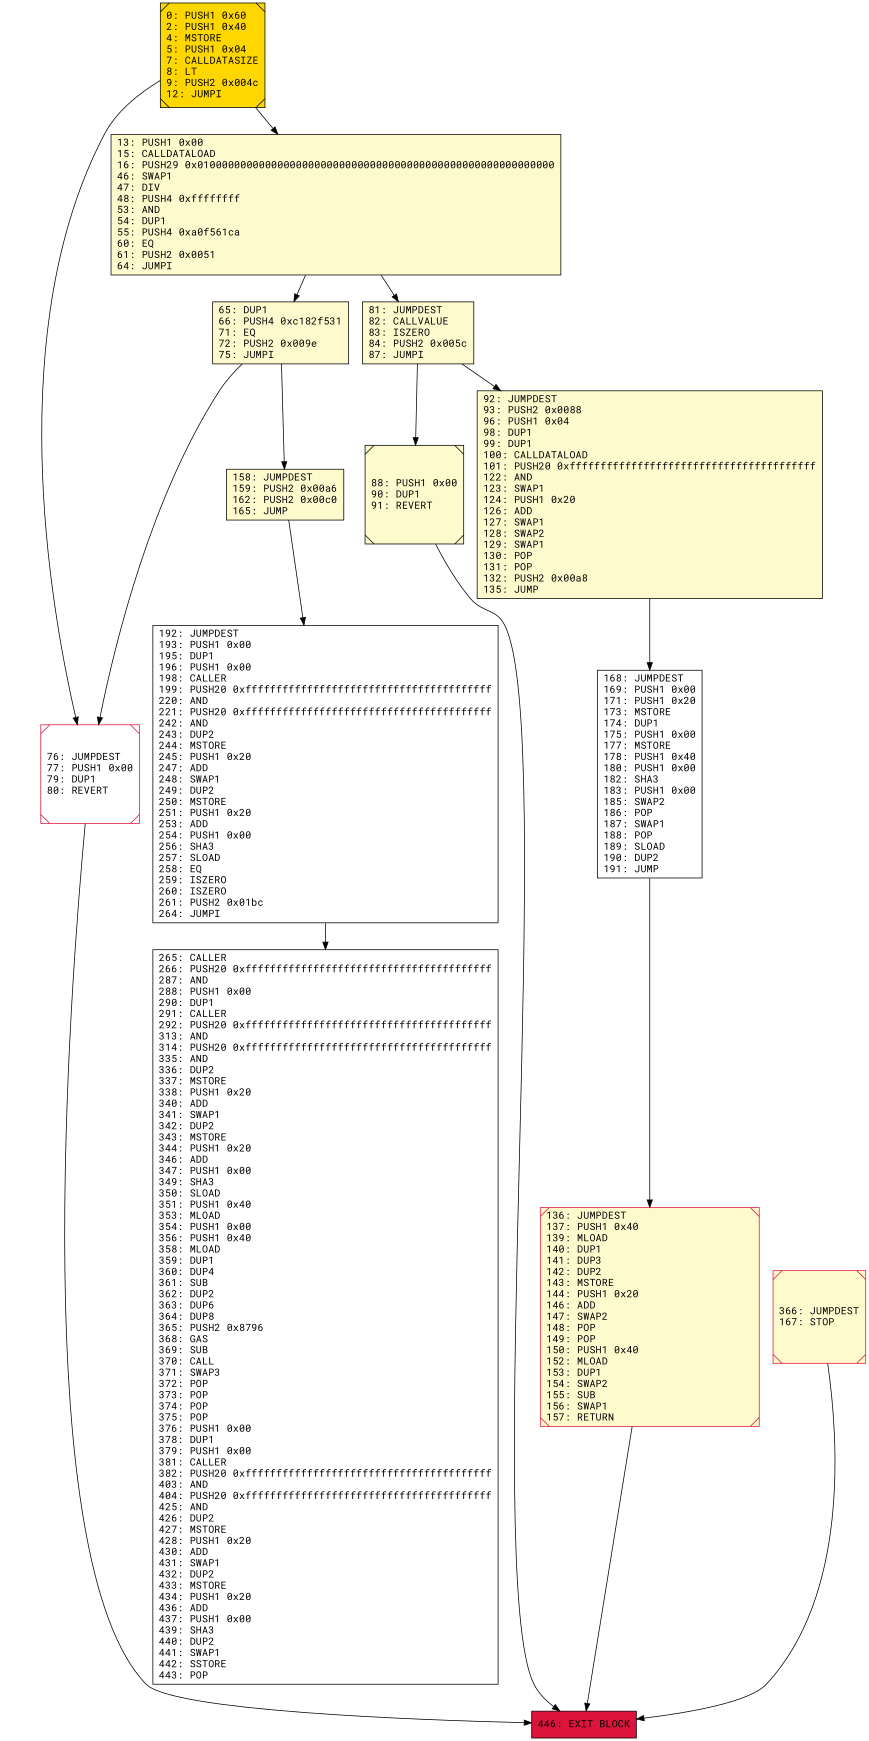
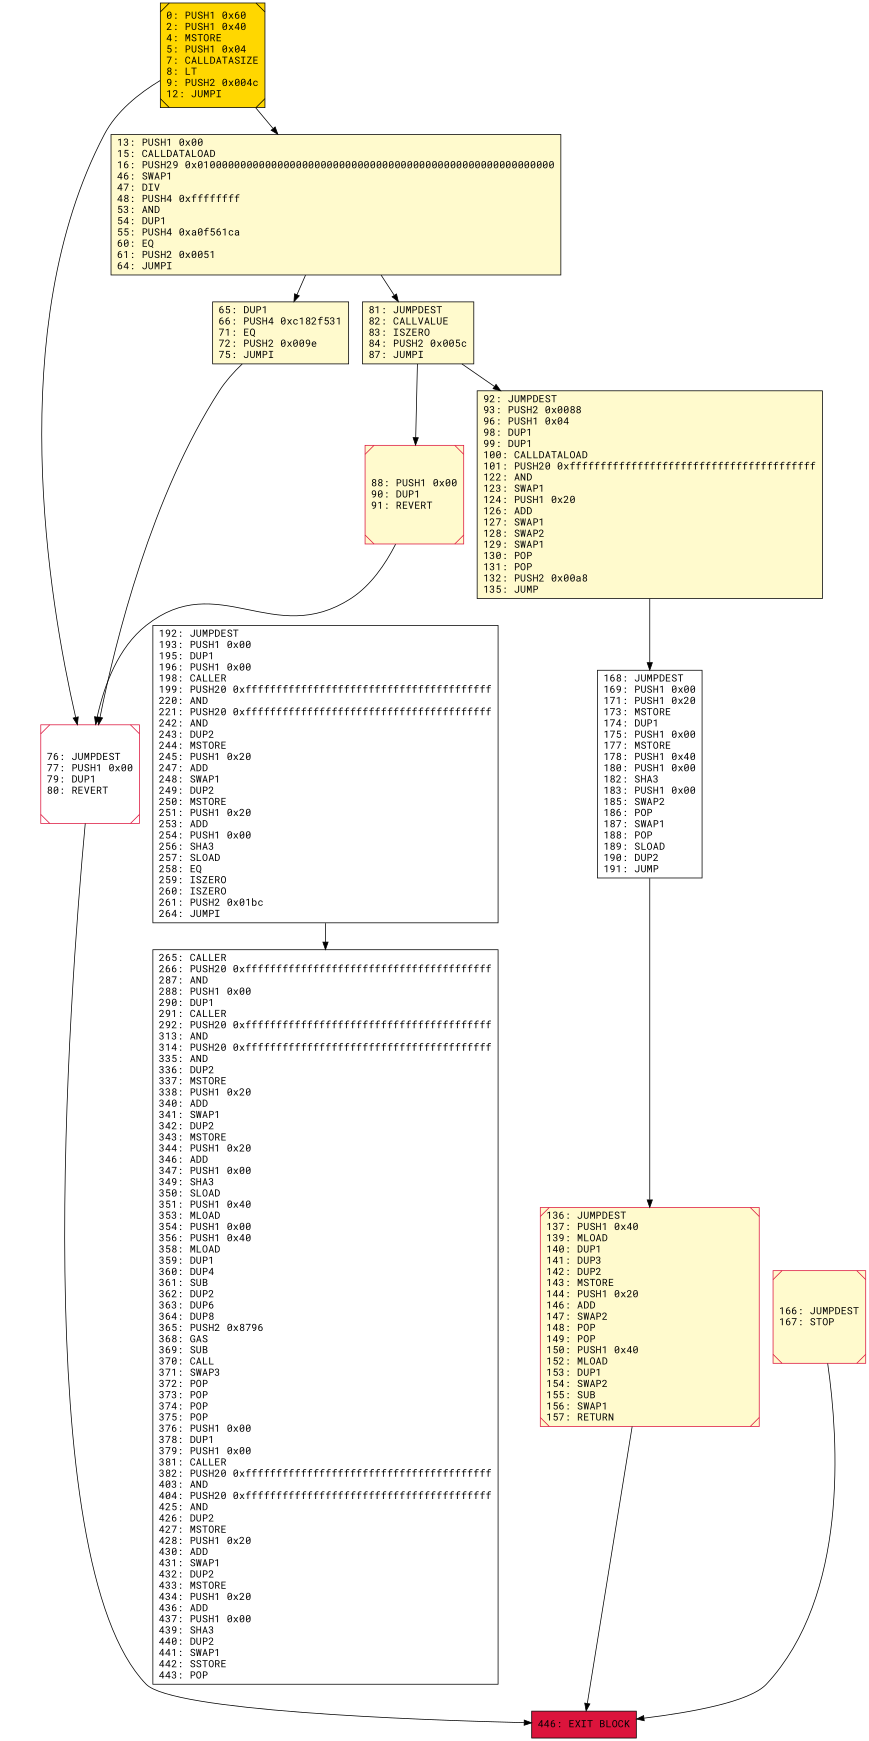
(285, 495) -> none
(414, 495) -> (414, 495)
(520, 1115) -> (231, 607)
(819, 1317) -> (819, 1317)
